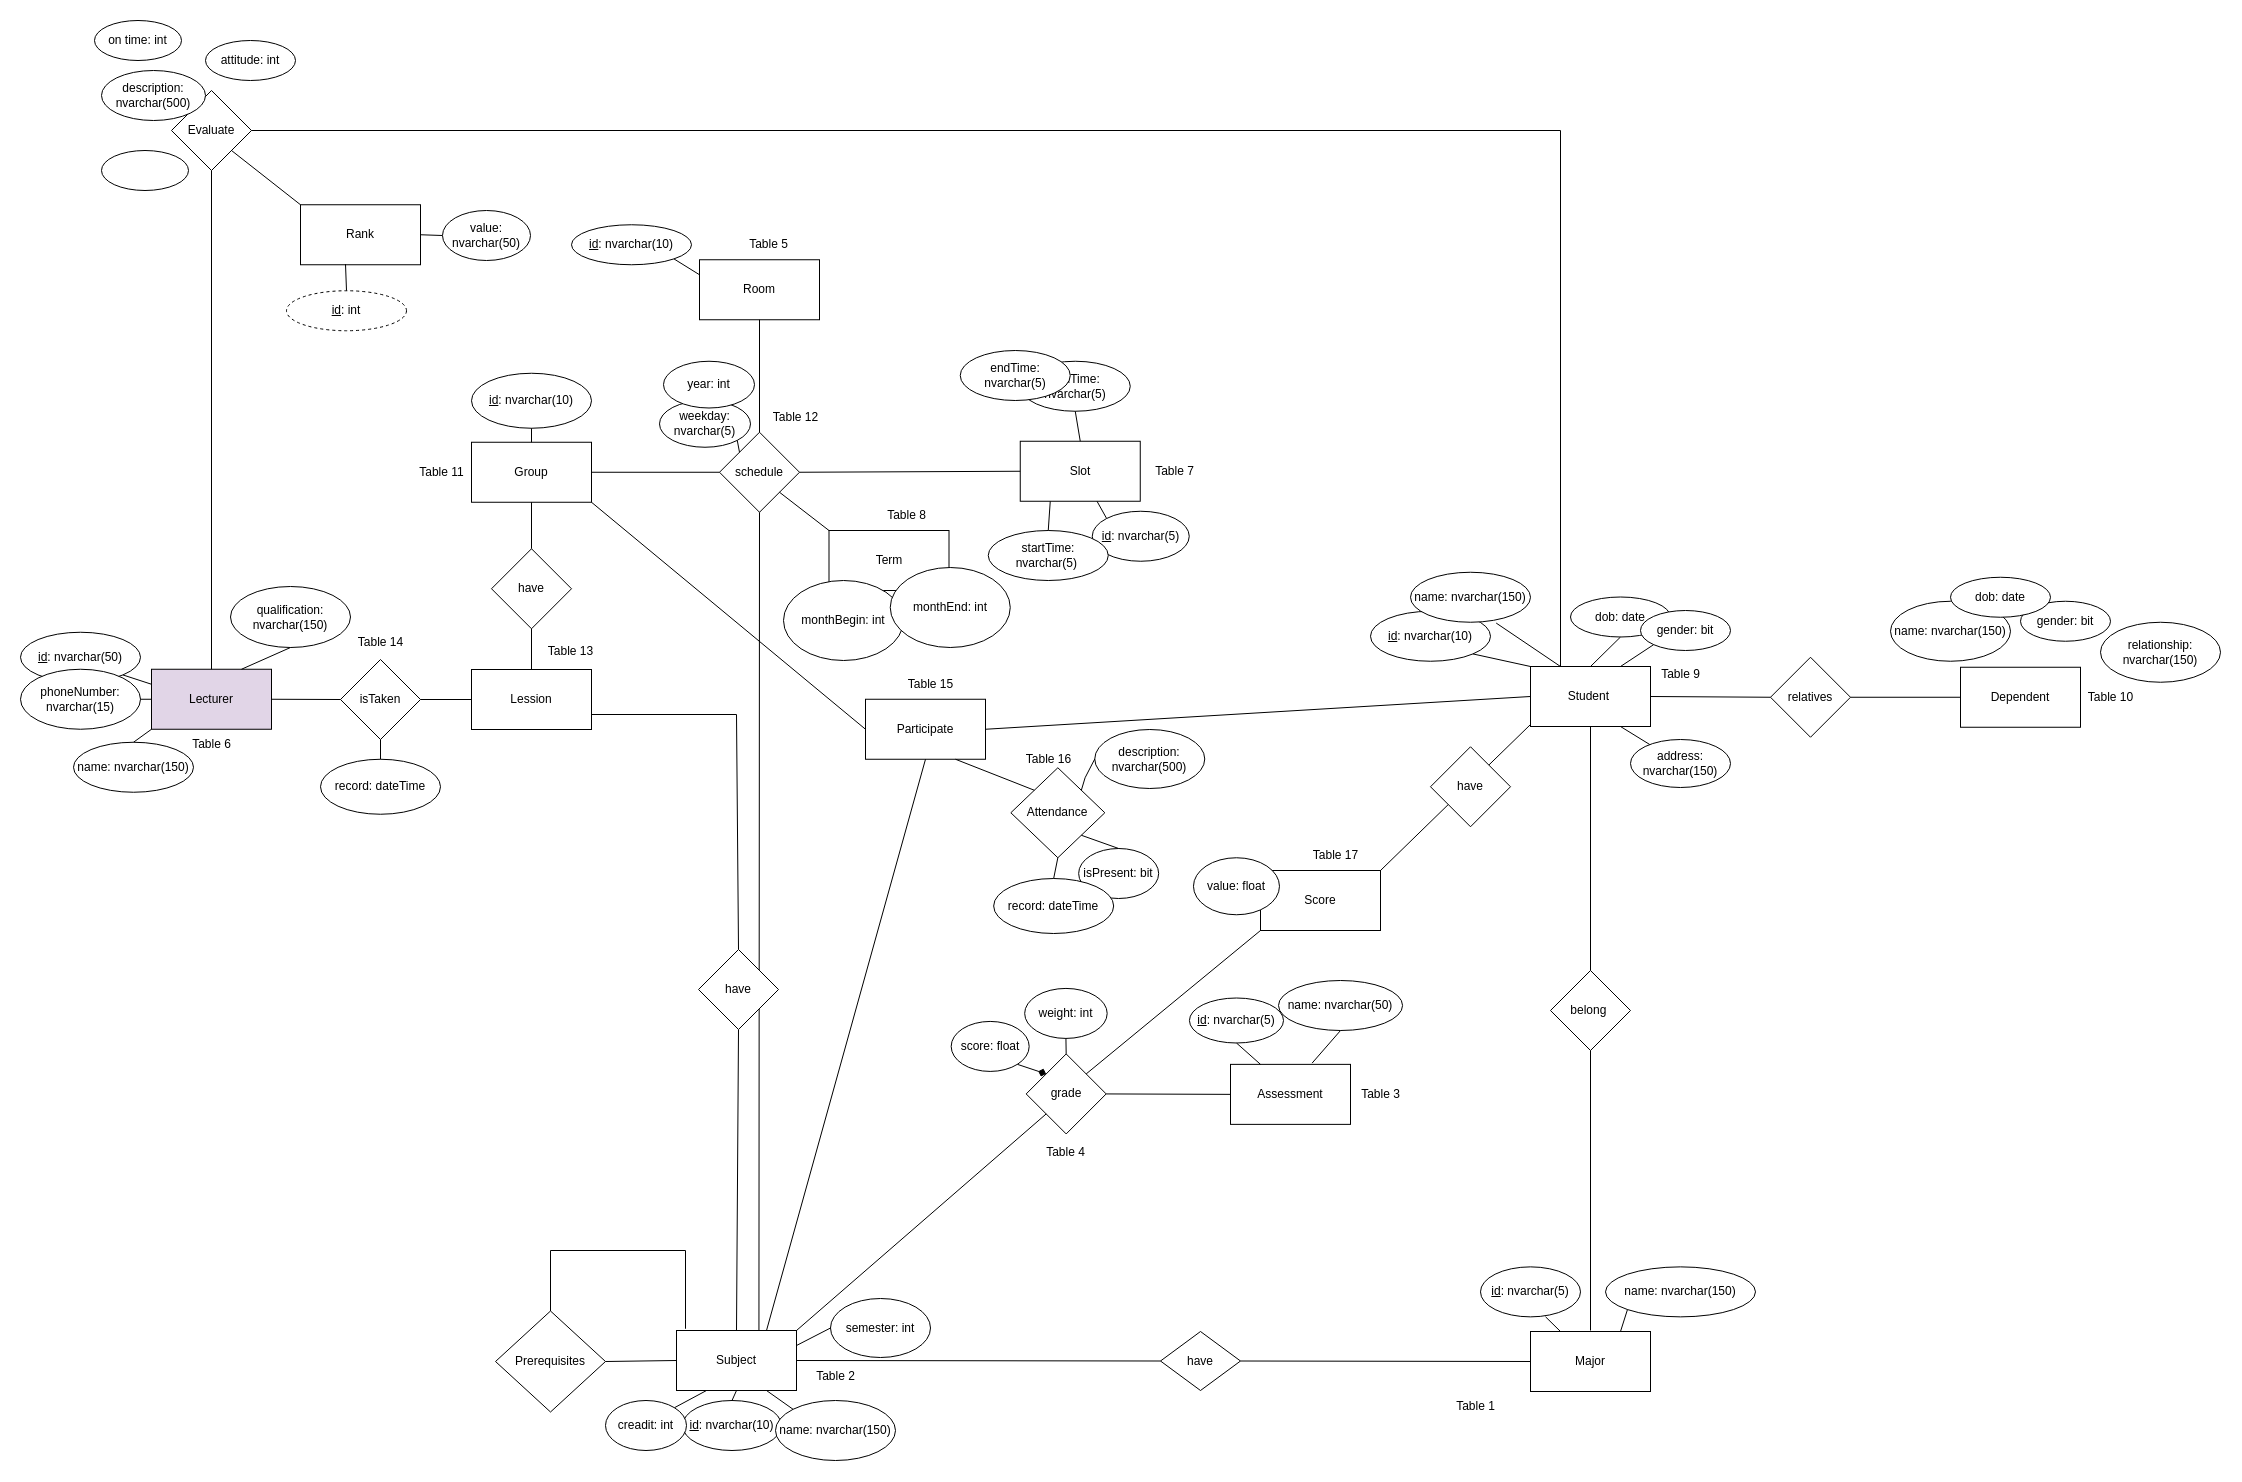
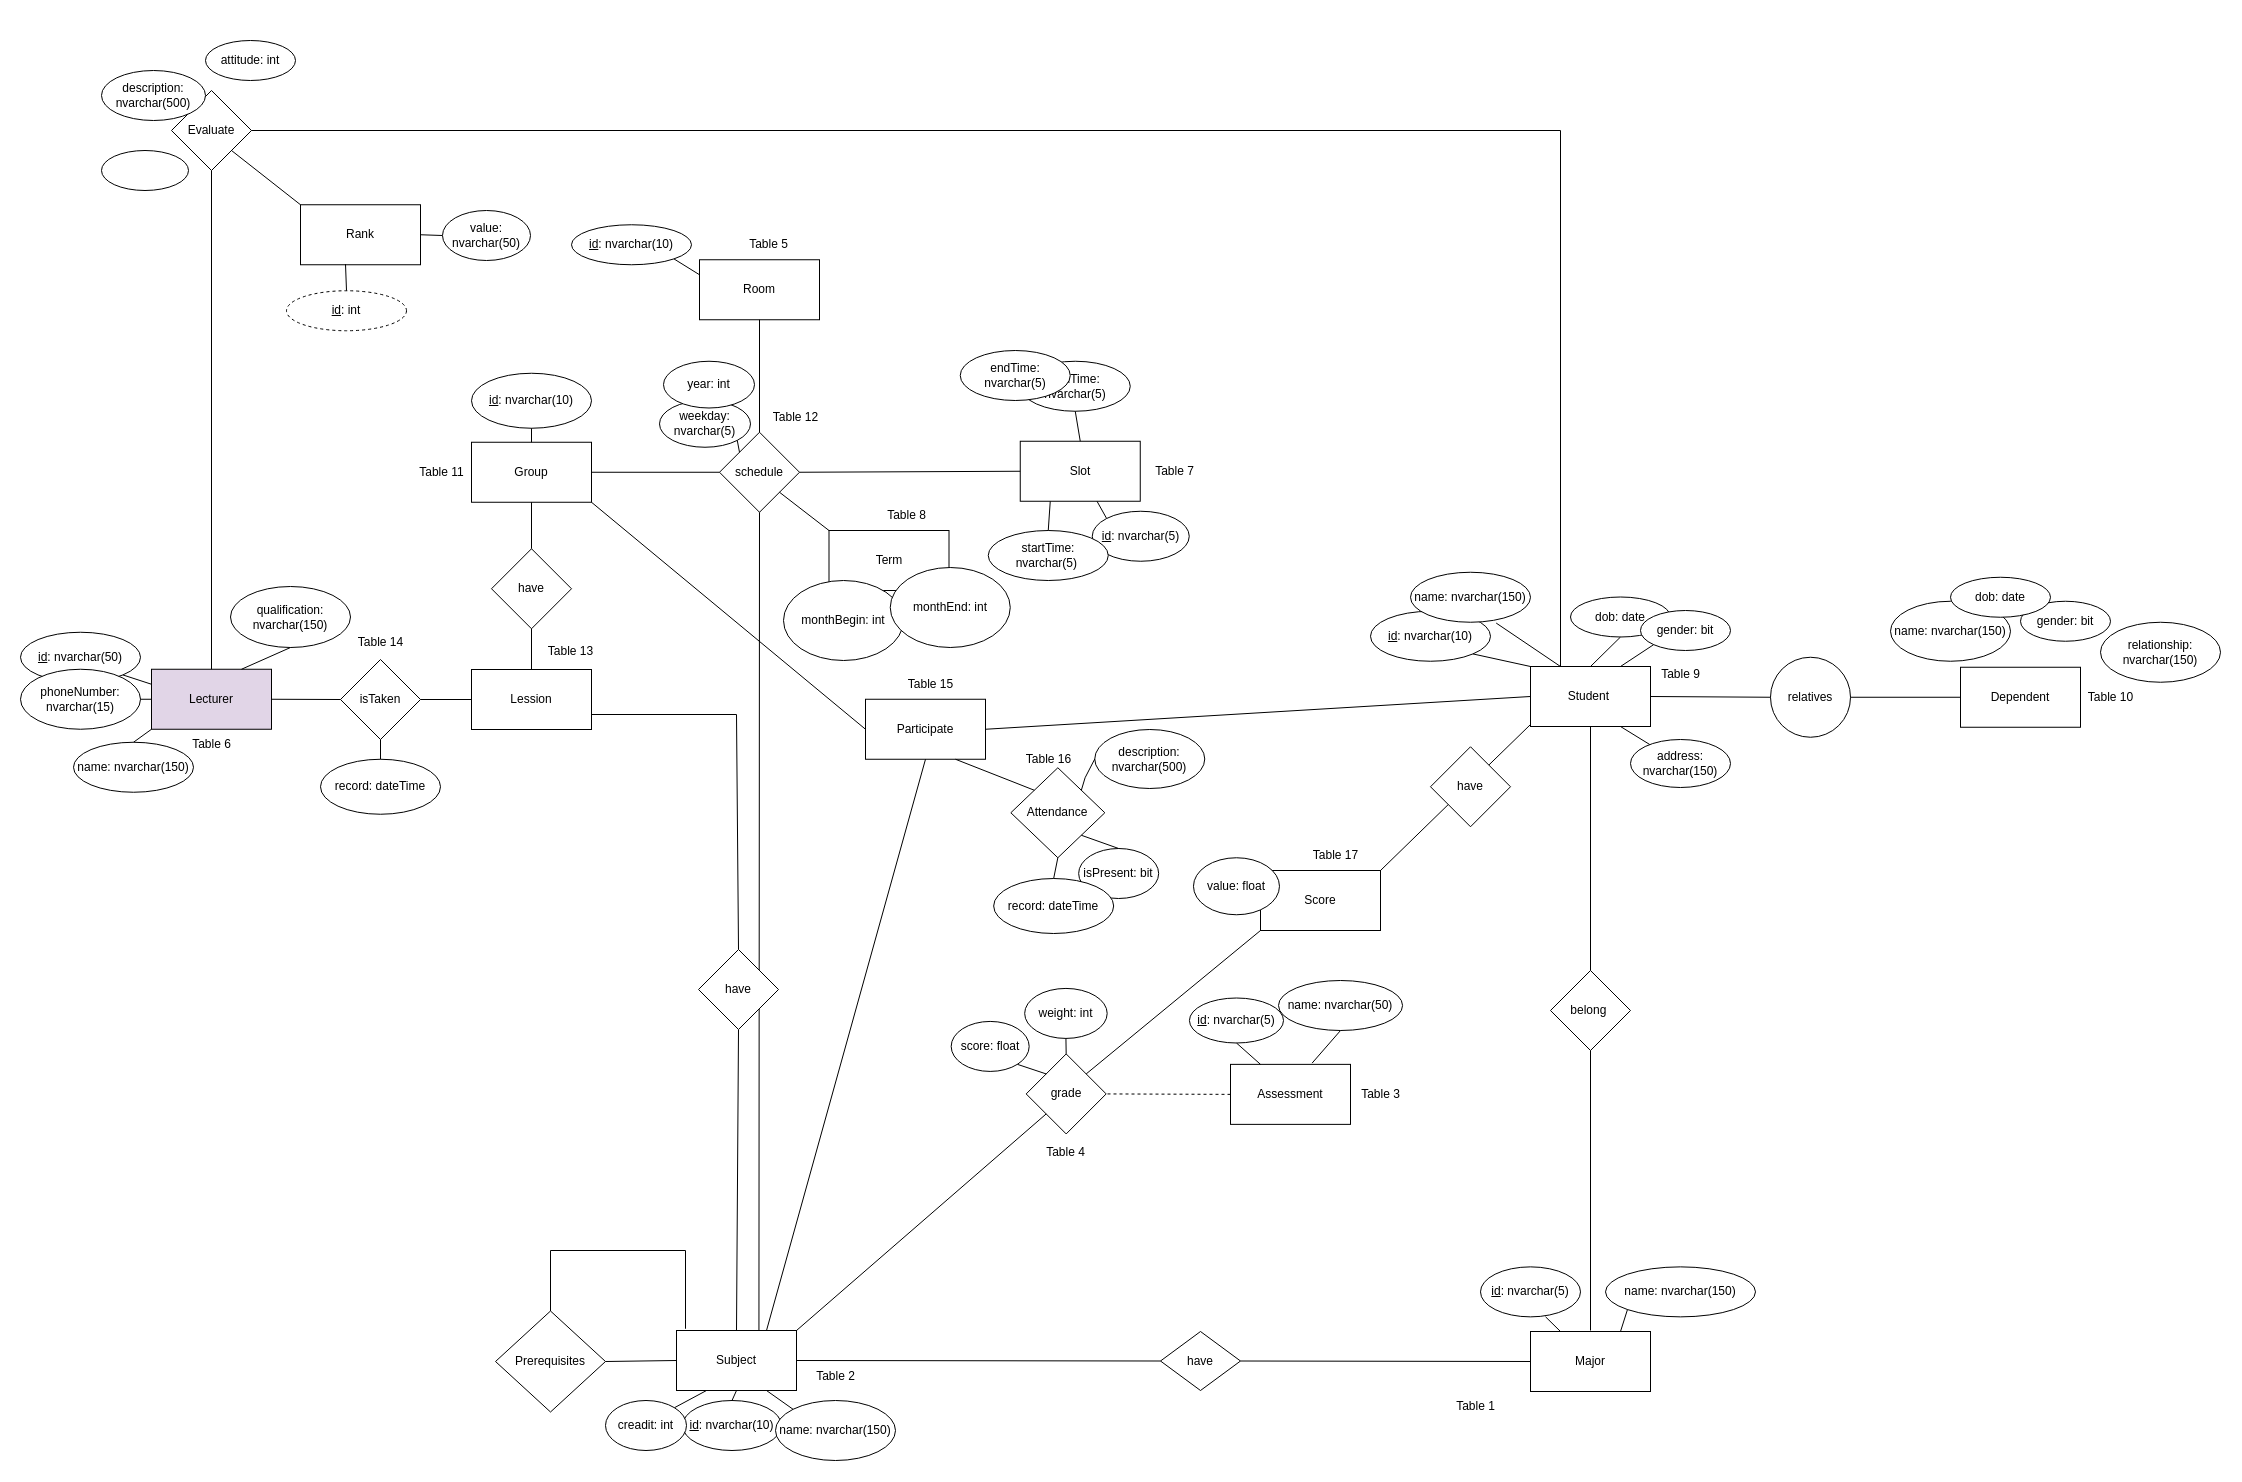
(138, 41) -> none
(1811, 697) -> (1811, 697)
(1038, 1071) -> (1041, 1072)
(1169, 1094) -> (1169, 1094)
(881, 1328) -> none
(814, 1337) -> none
